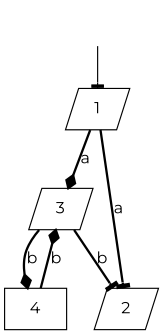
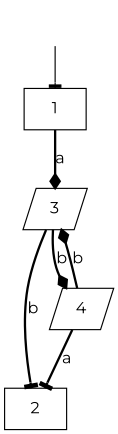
(98, 109) -> (55, 109)
(112, 206) -> (60, 356)
(36, 309) -> (82, 309)
(126, 309) -> (36, 409)
